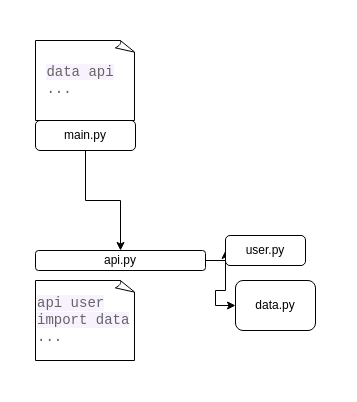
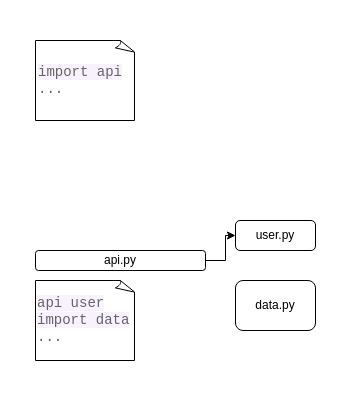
(81, 81) -> (81, 81)
(86, 136) -> none
(100, 201) -> none
(266, 251) -> (276, 236)
(222, 291) -> none
